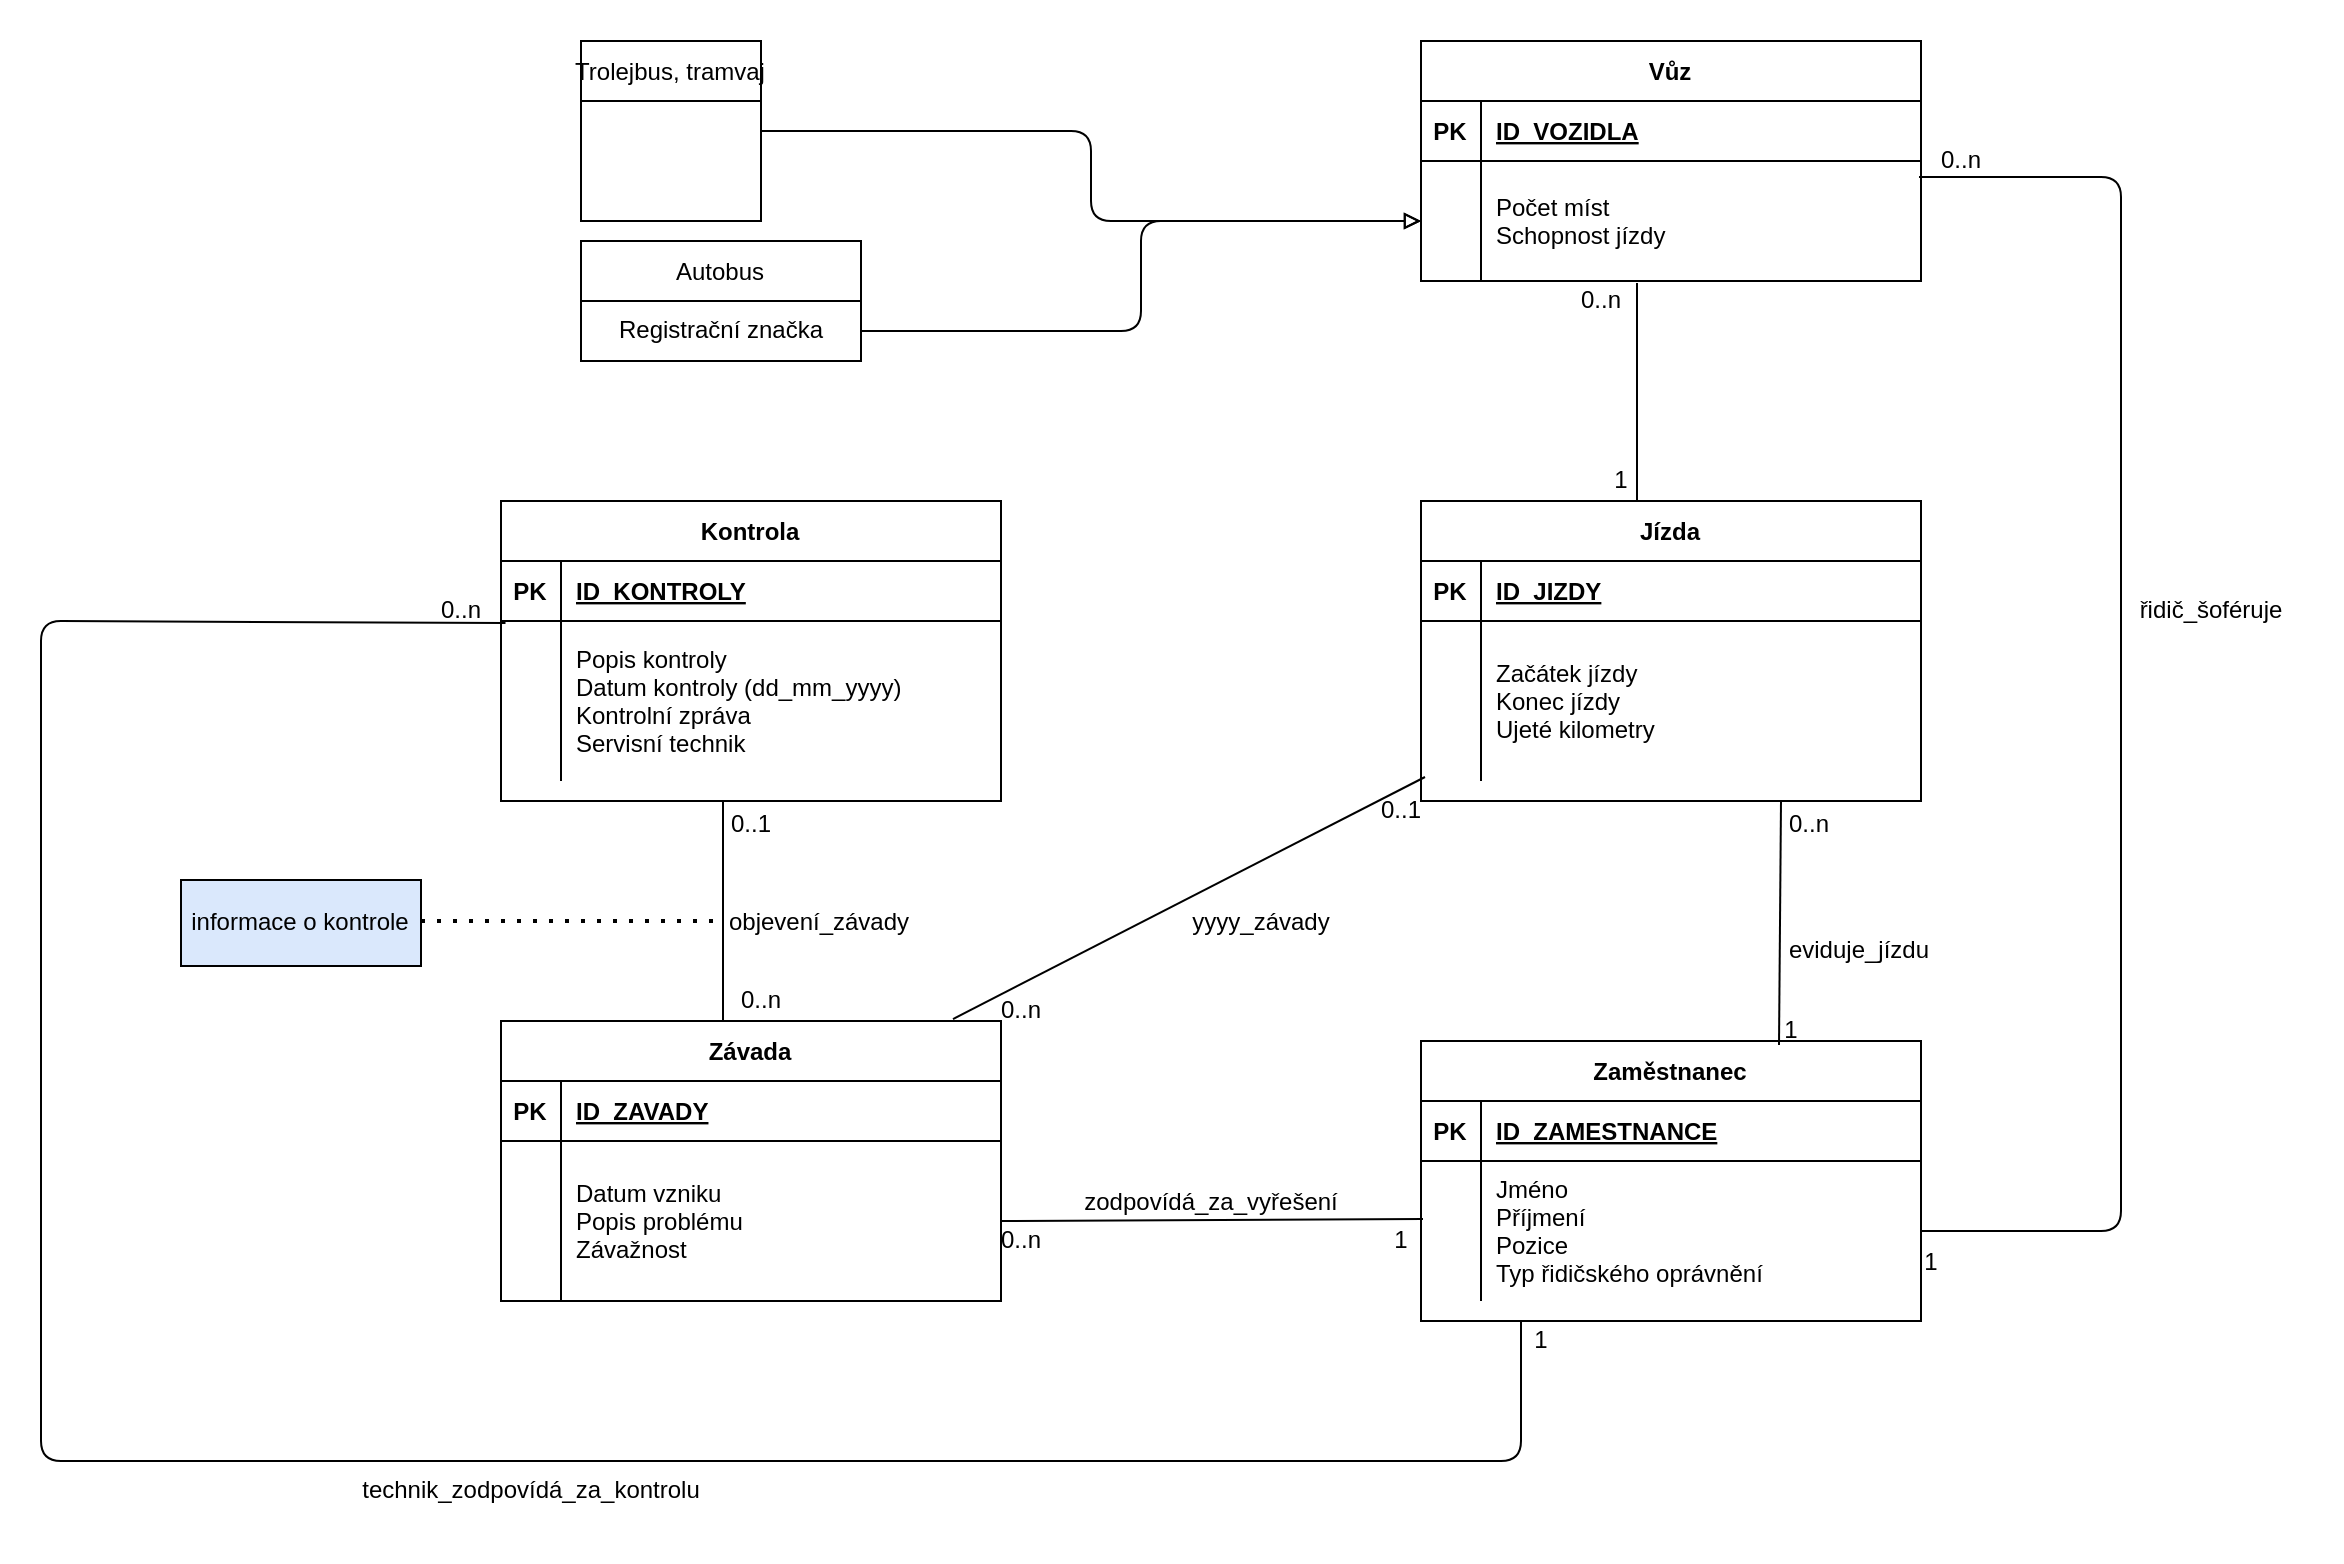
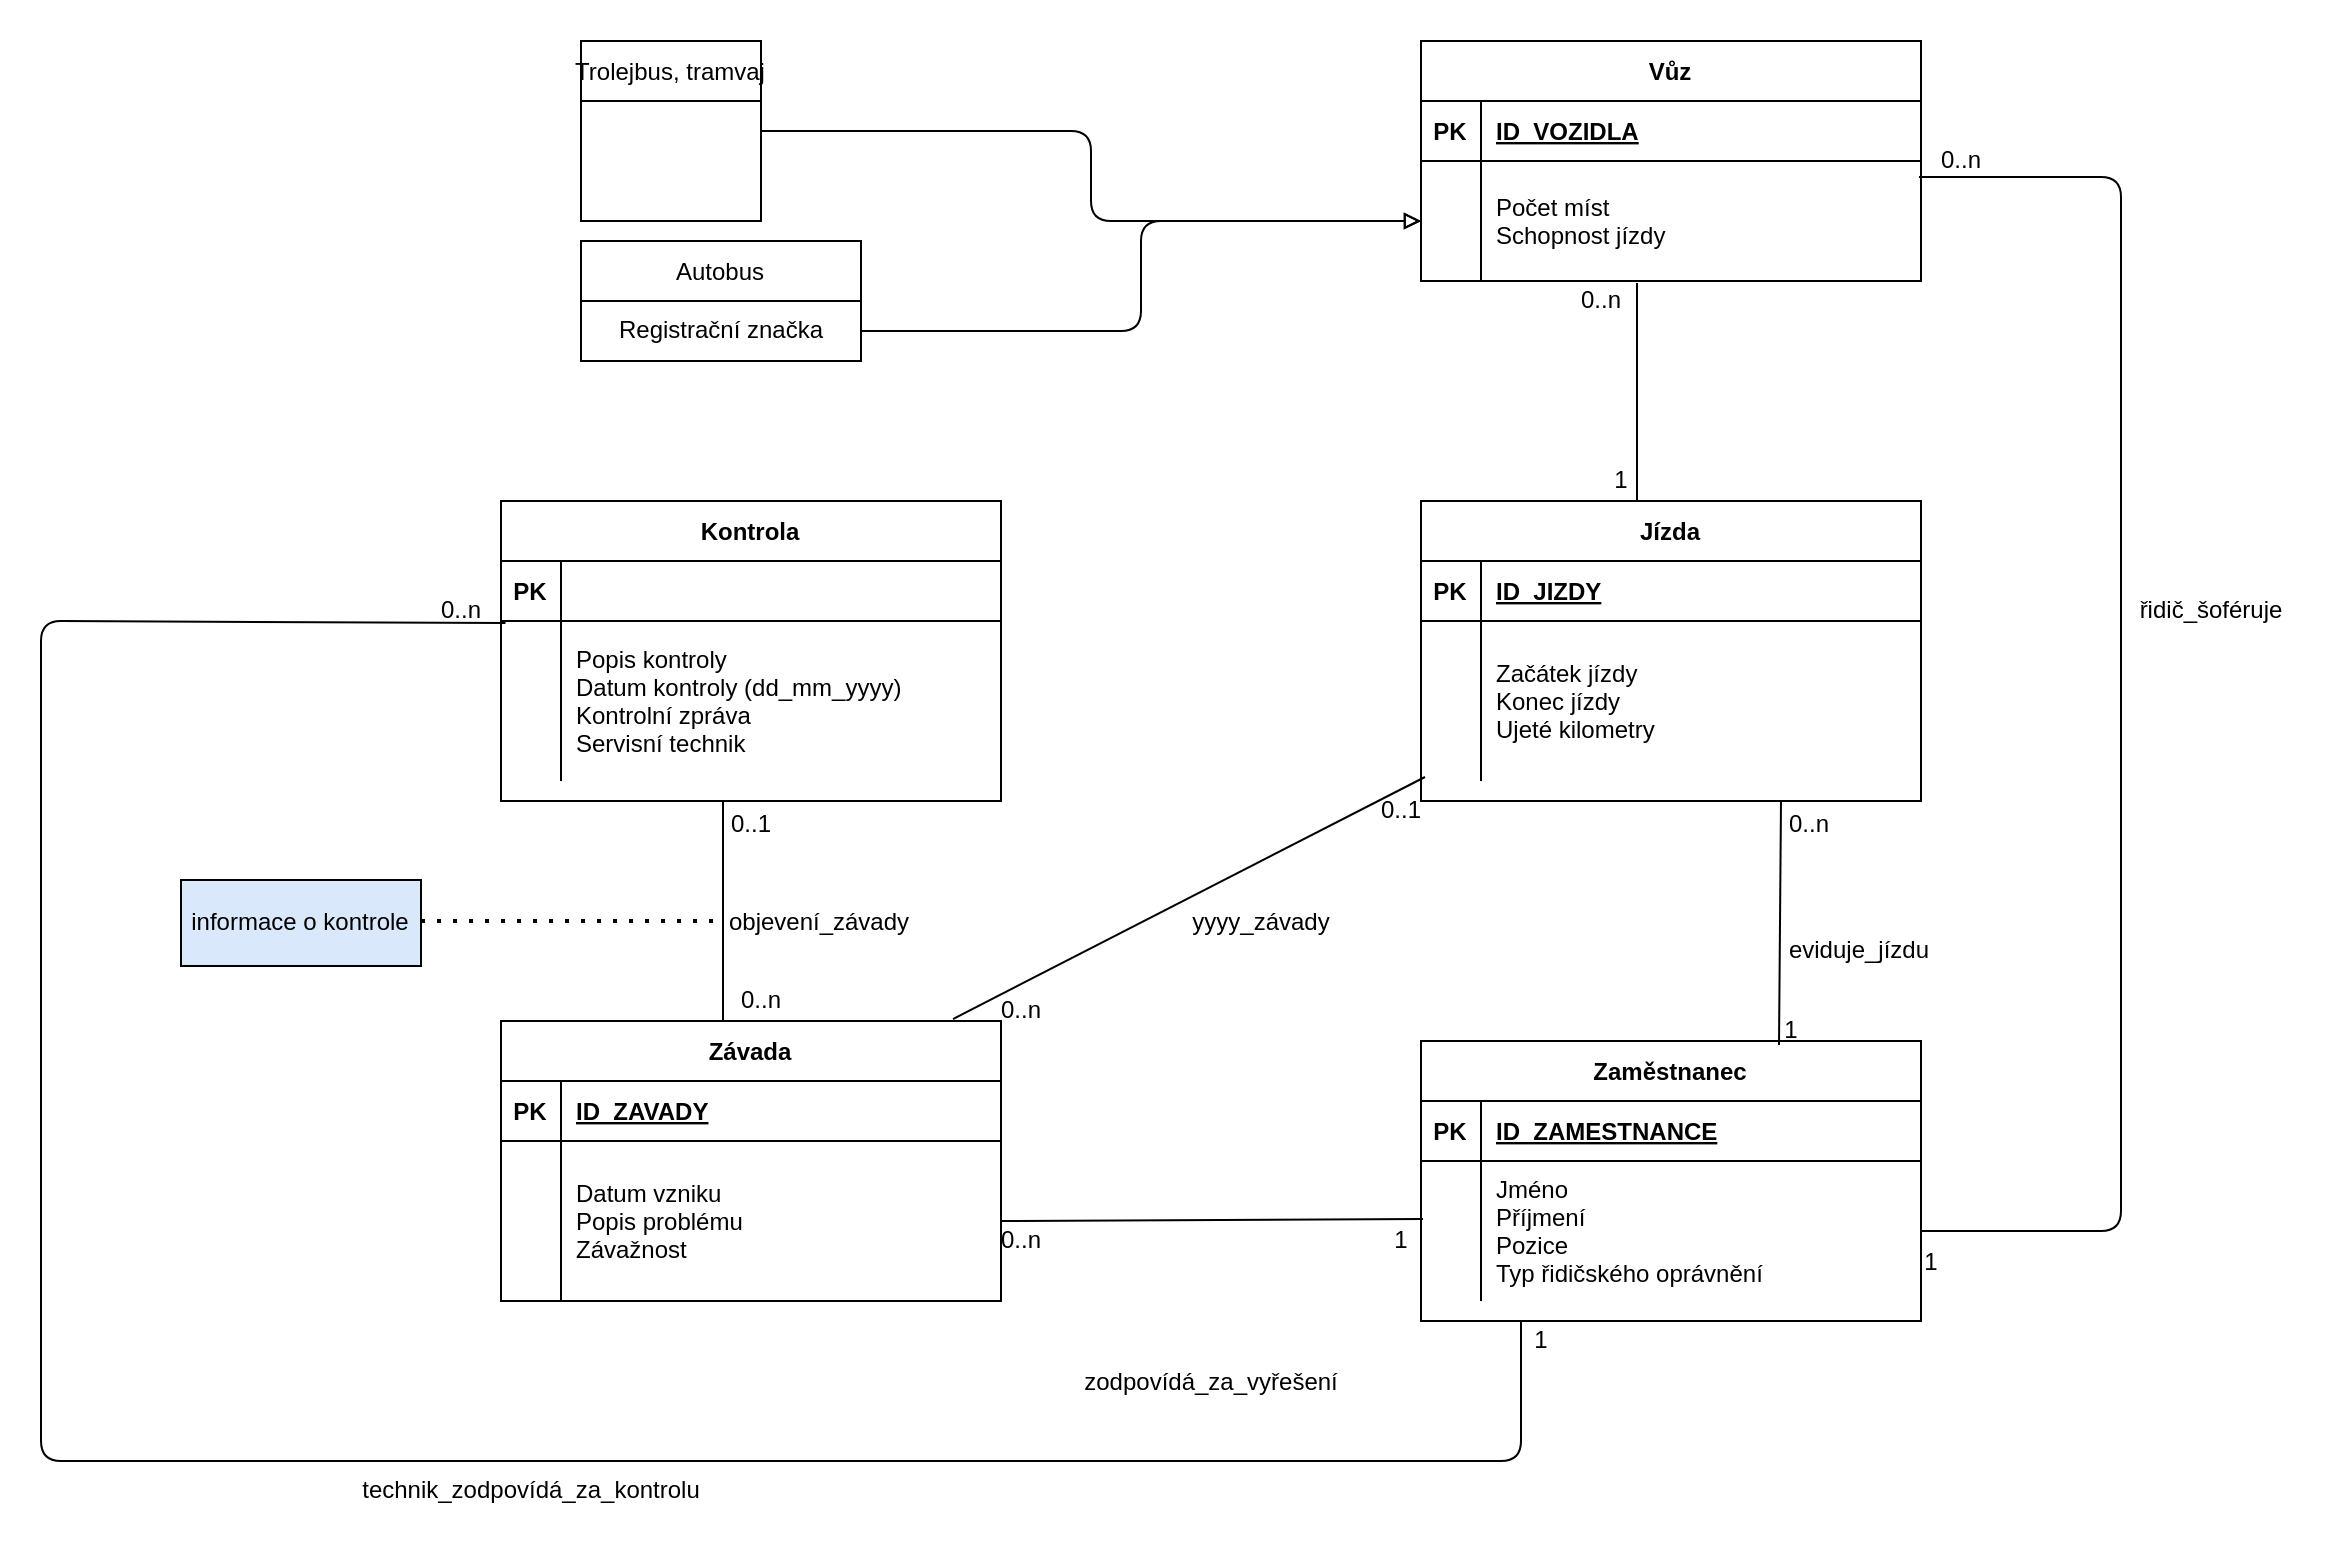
(781, 591) -> none
(1211, 1203) -> (1211, 1383)
